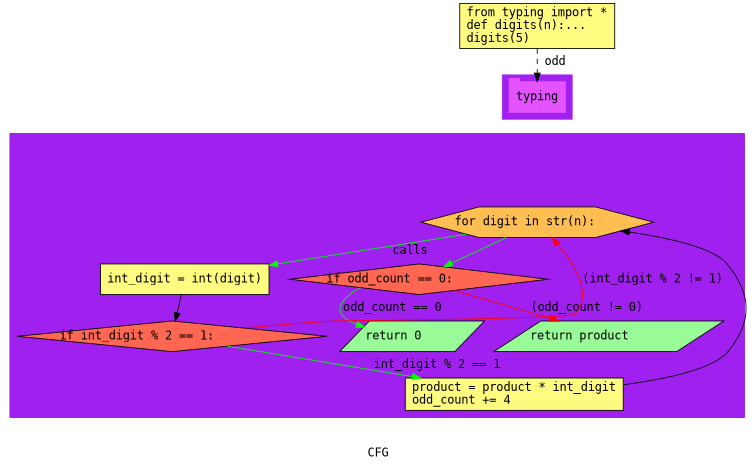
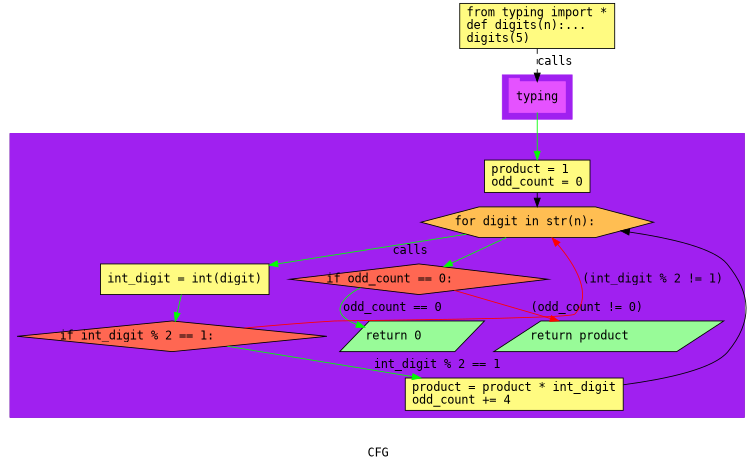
(555, 62) -> (555, 62)
none -> (537, 176)
(179, 304) -> (179, 304)
